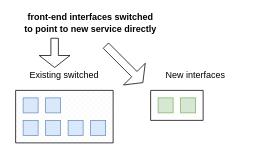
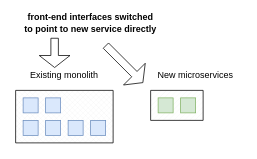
(64, 75) -> (64, 75)
(195, 75) -> (195, 75)
